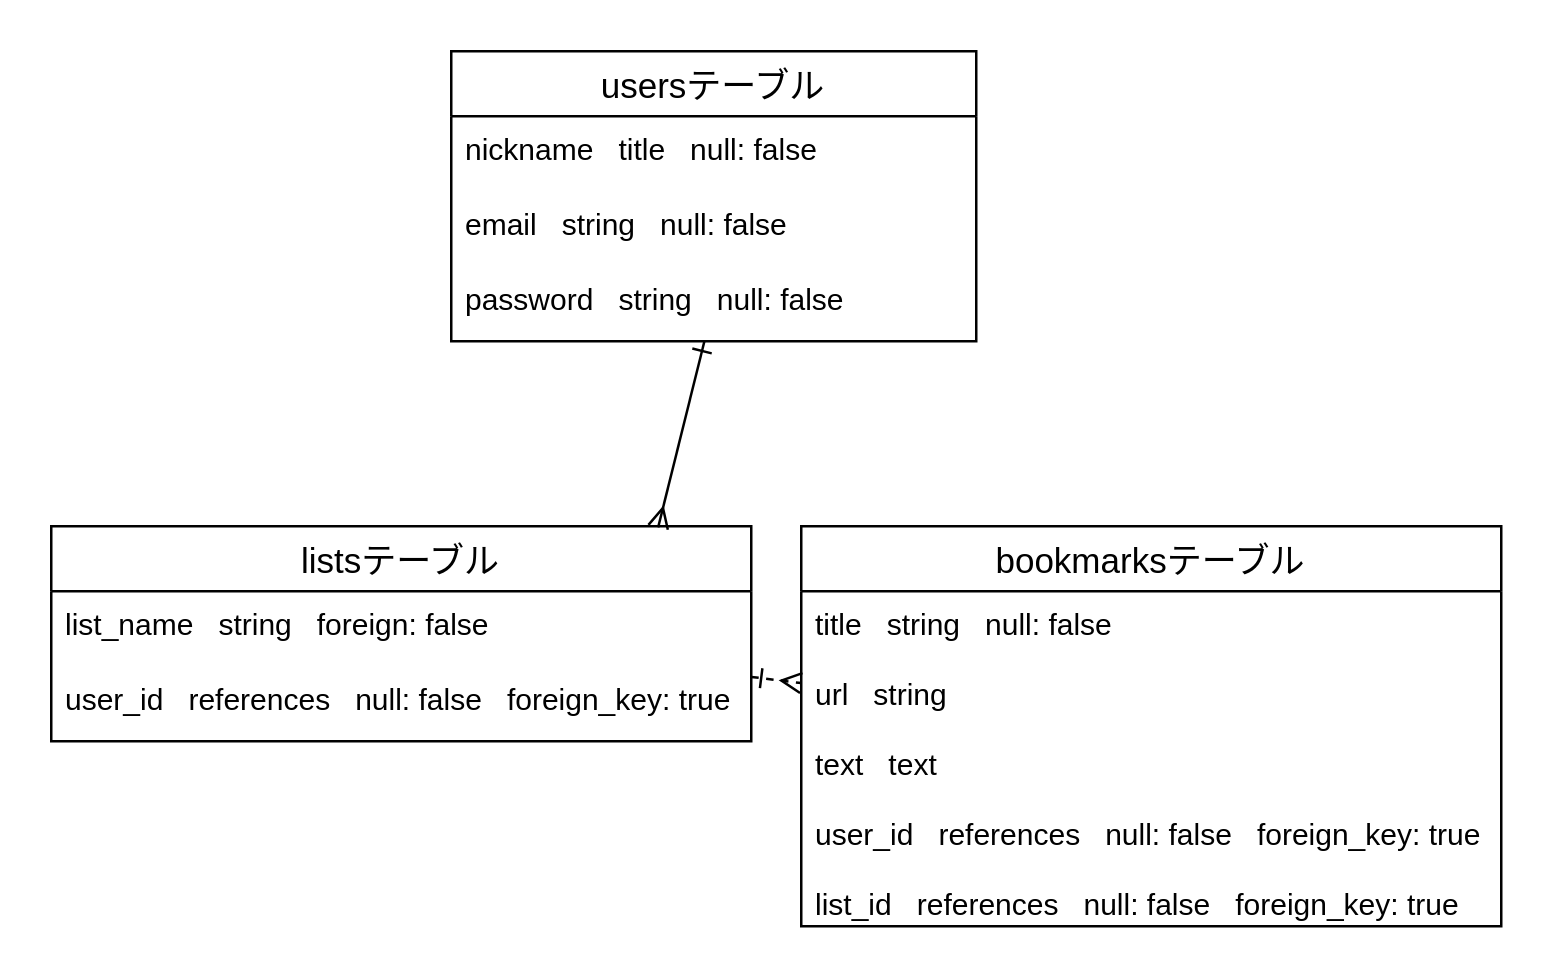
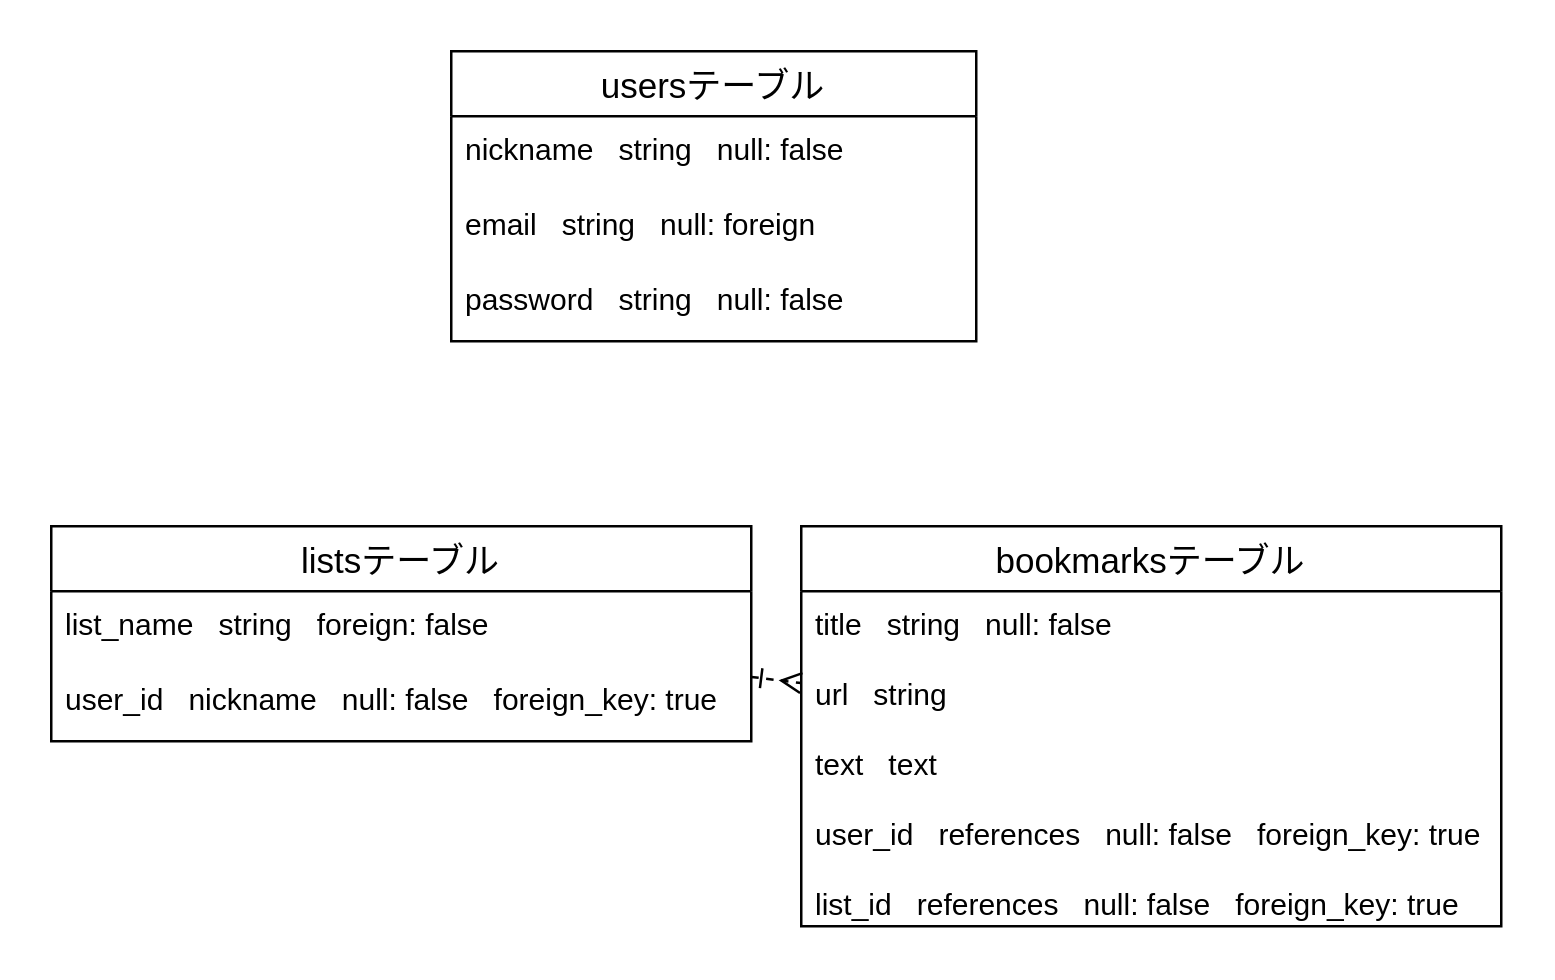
(678, 150) -> (690, 150)
(661, 225) -> (678, 225)
(681, 436) -> none
(472, 700) -> (451, 700)
